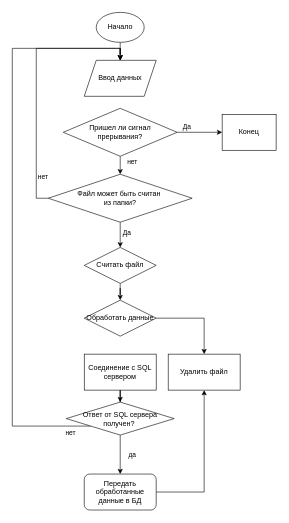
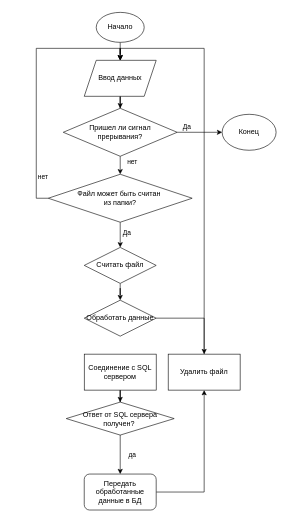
none -> (120, 104)
(249, 132) -> (249, 132)
none -> (204, 141)
(12, 265) -> none
